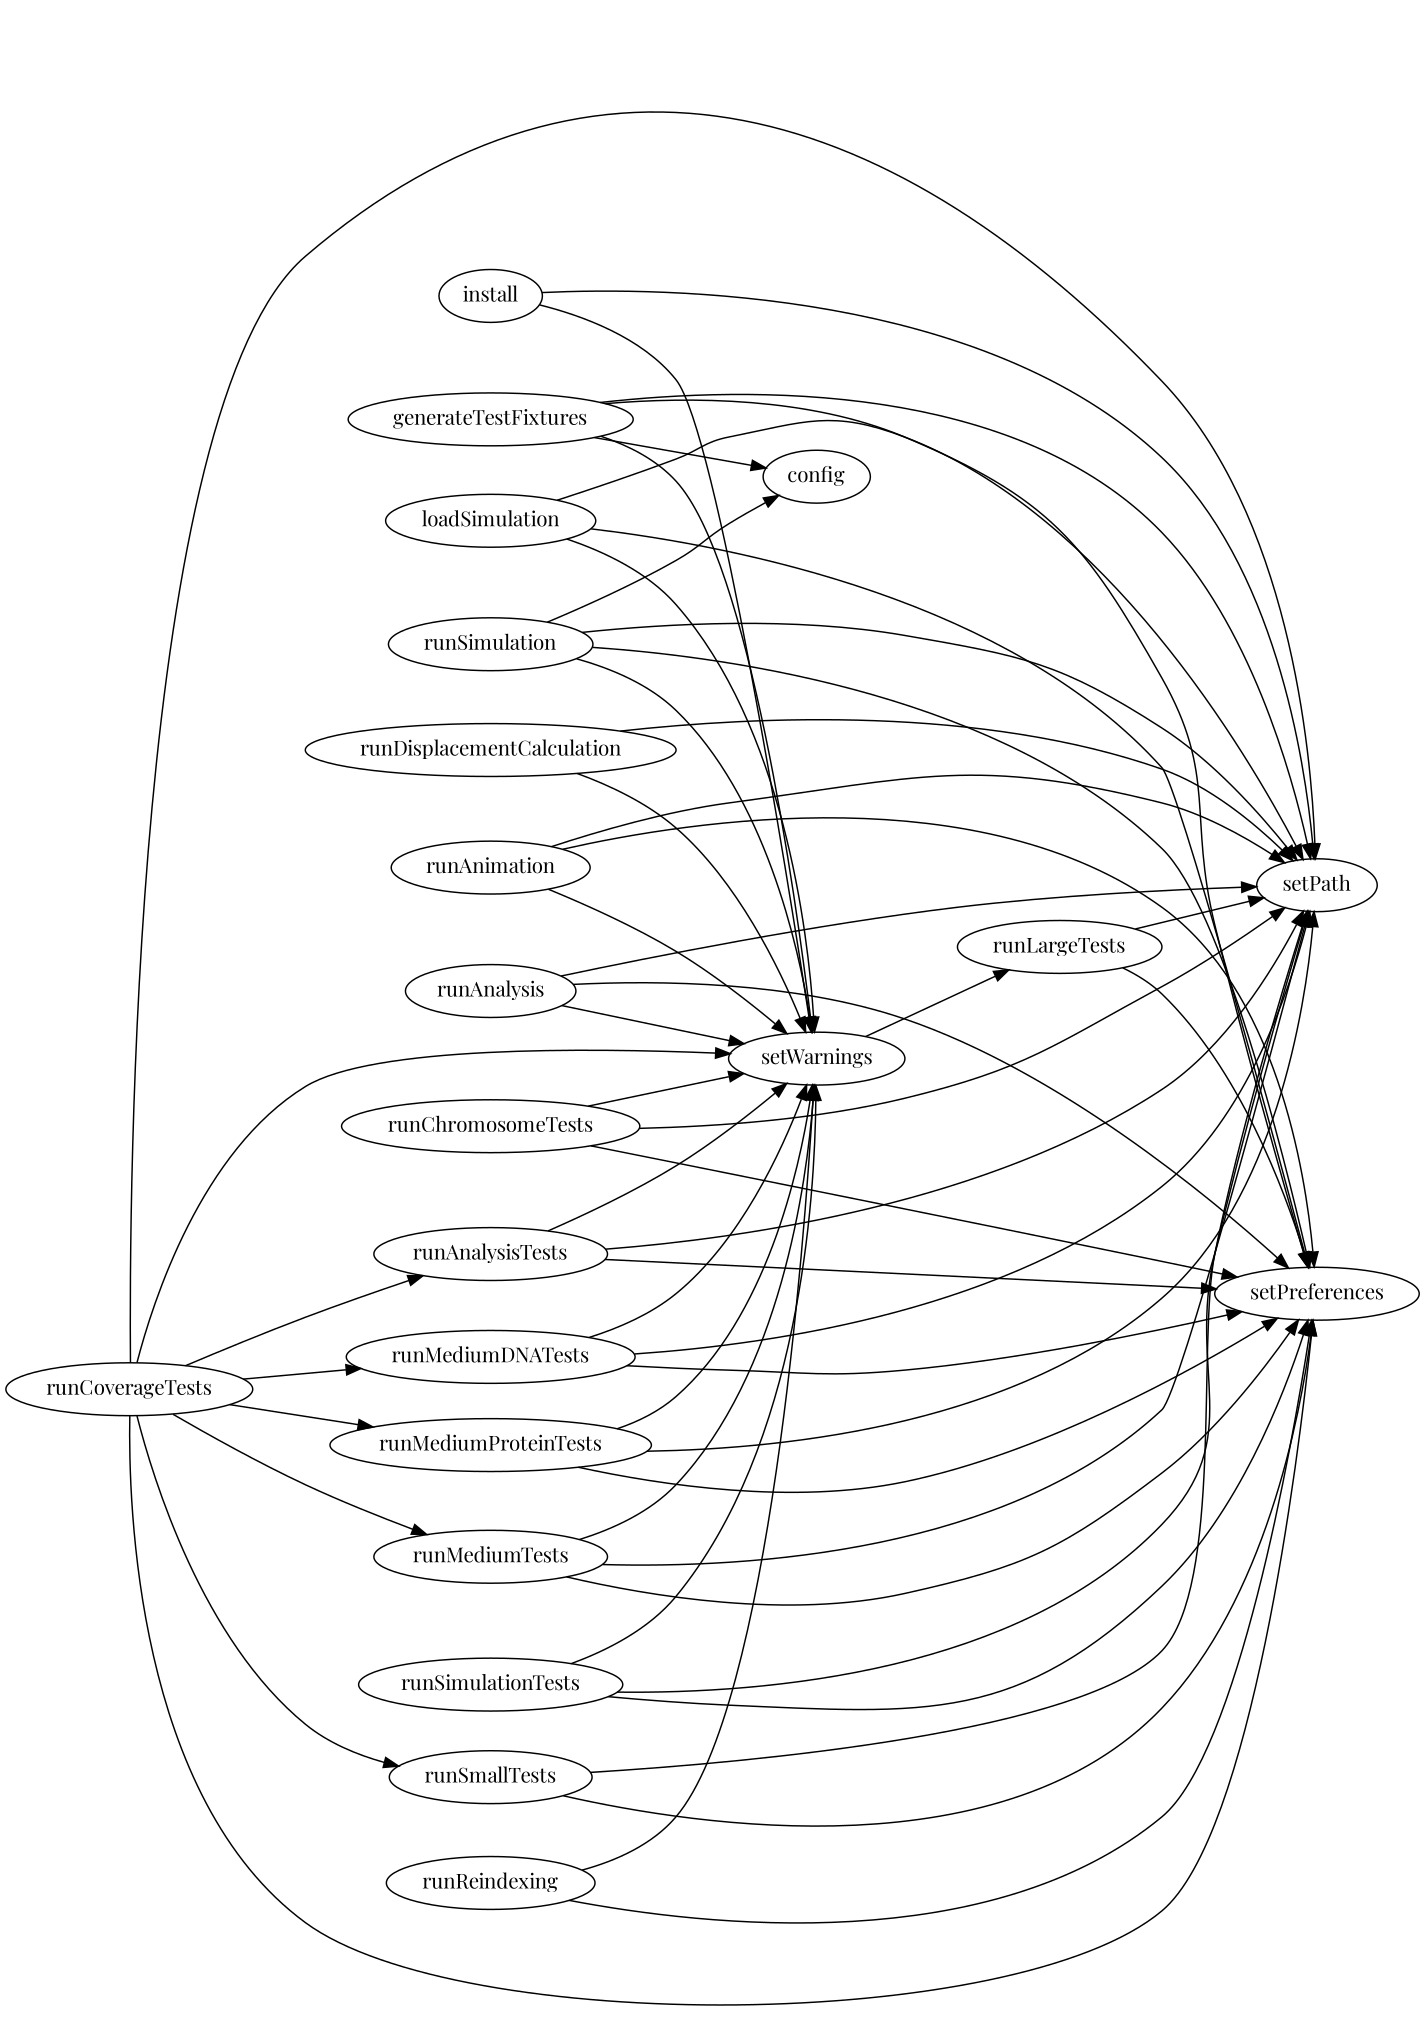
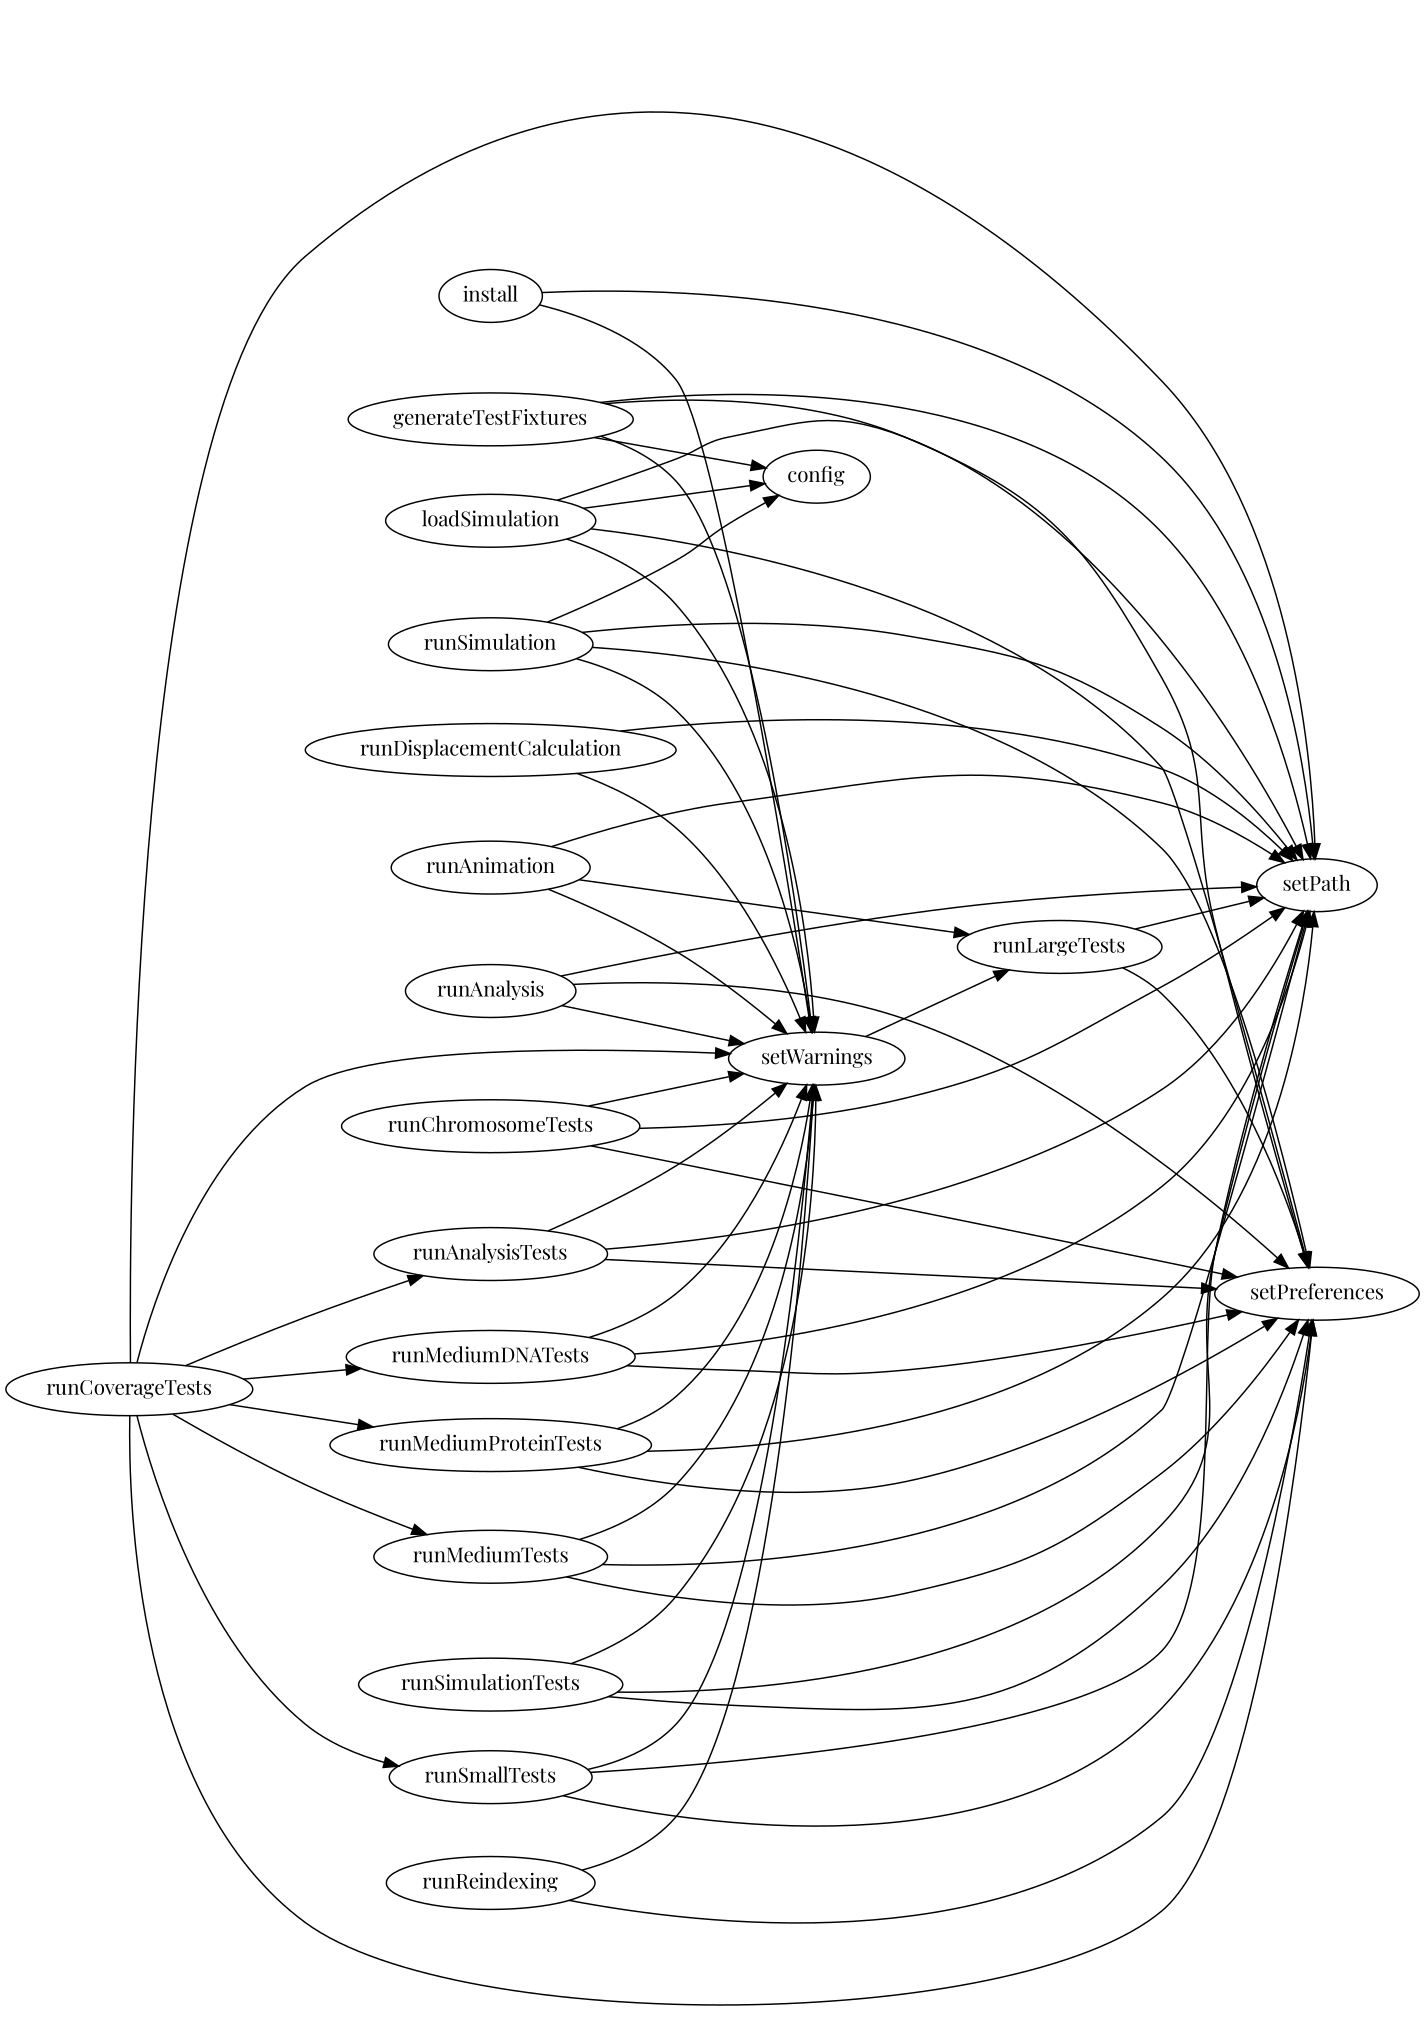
none -> (667, 497)
(1059, 855) -> (767, 906)
none -> (764, 1469)
